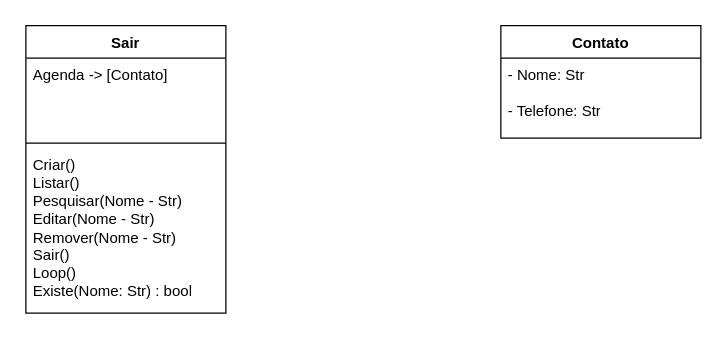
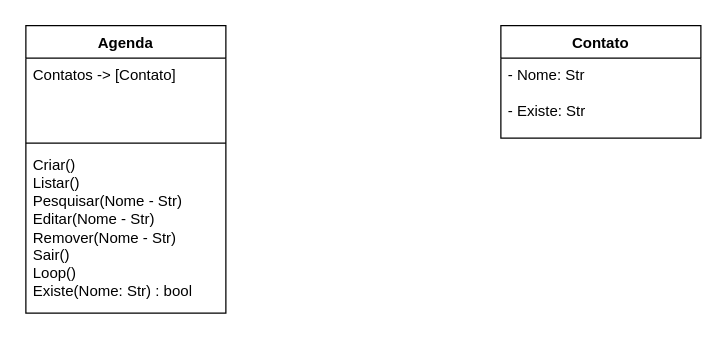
(126, 43) -> (126, 43)
(109, 76) -> (117, 76)
(563, 85) -> (555, 85)
